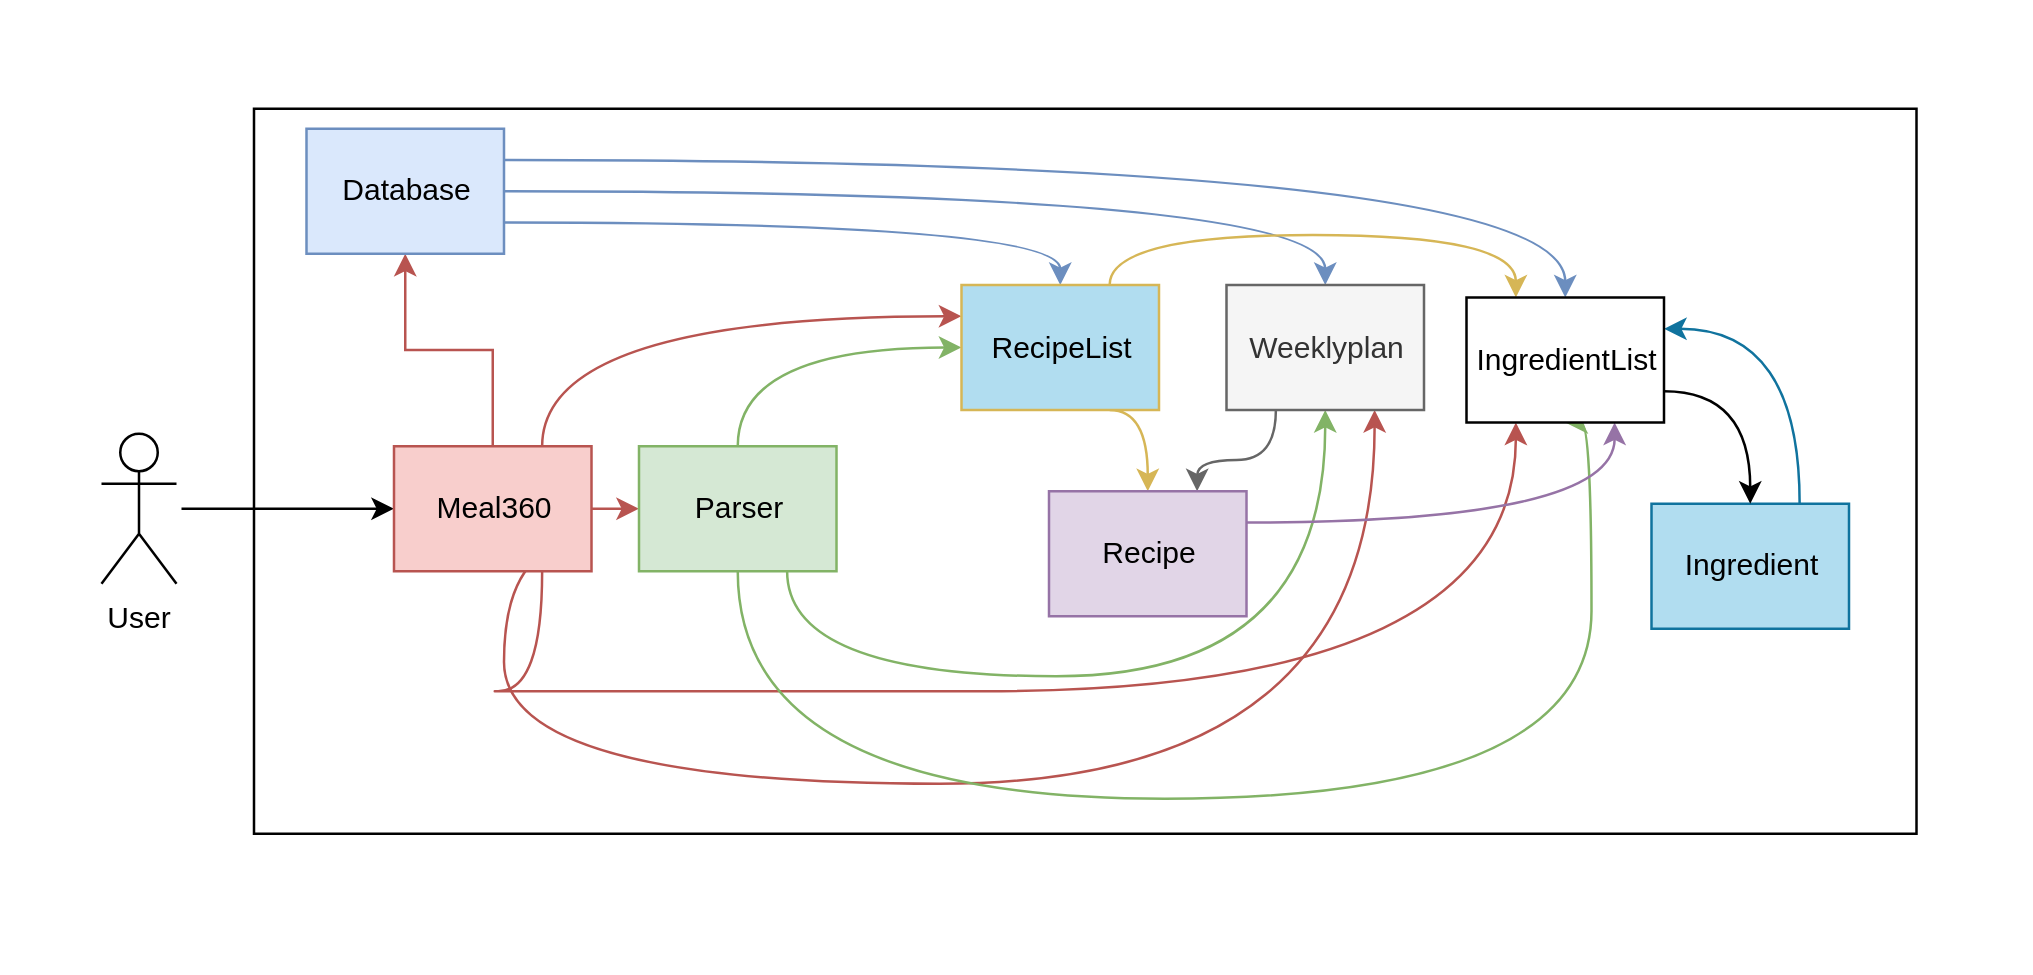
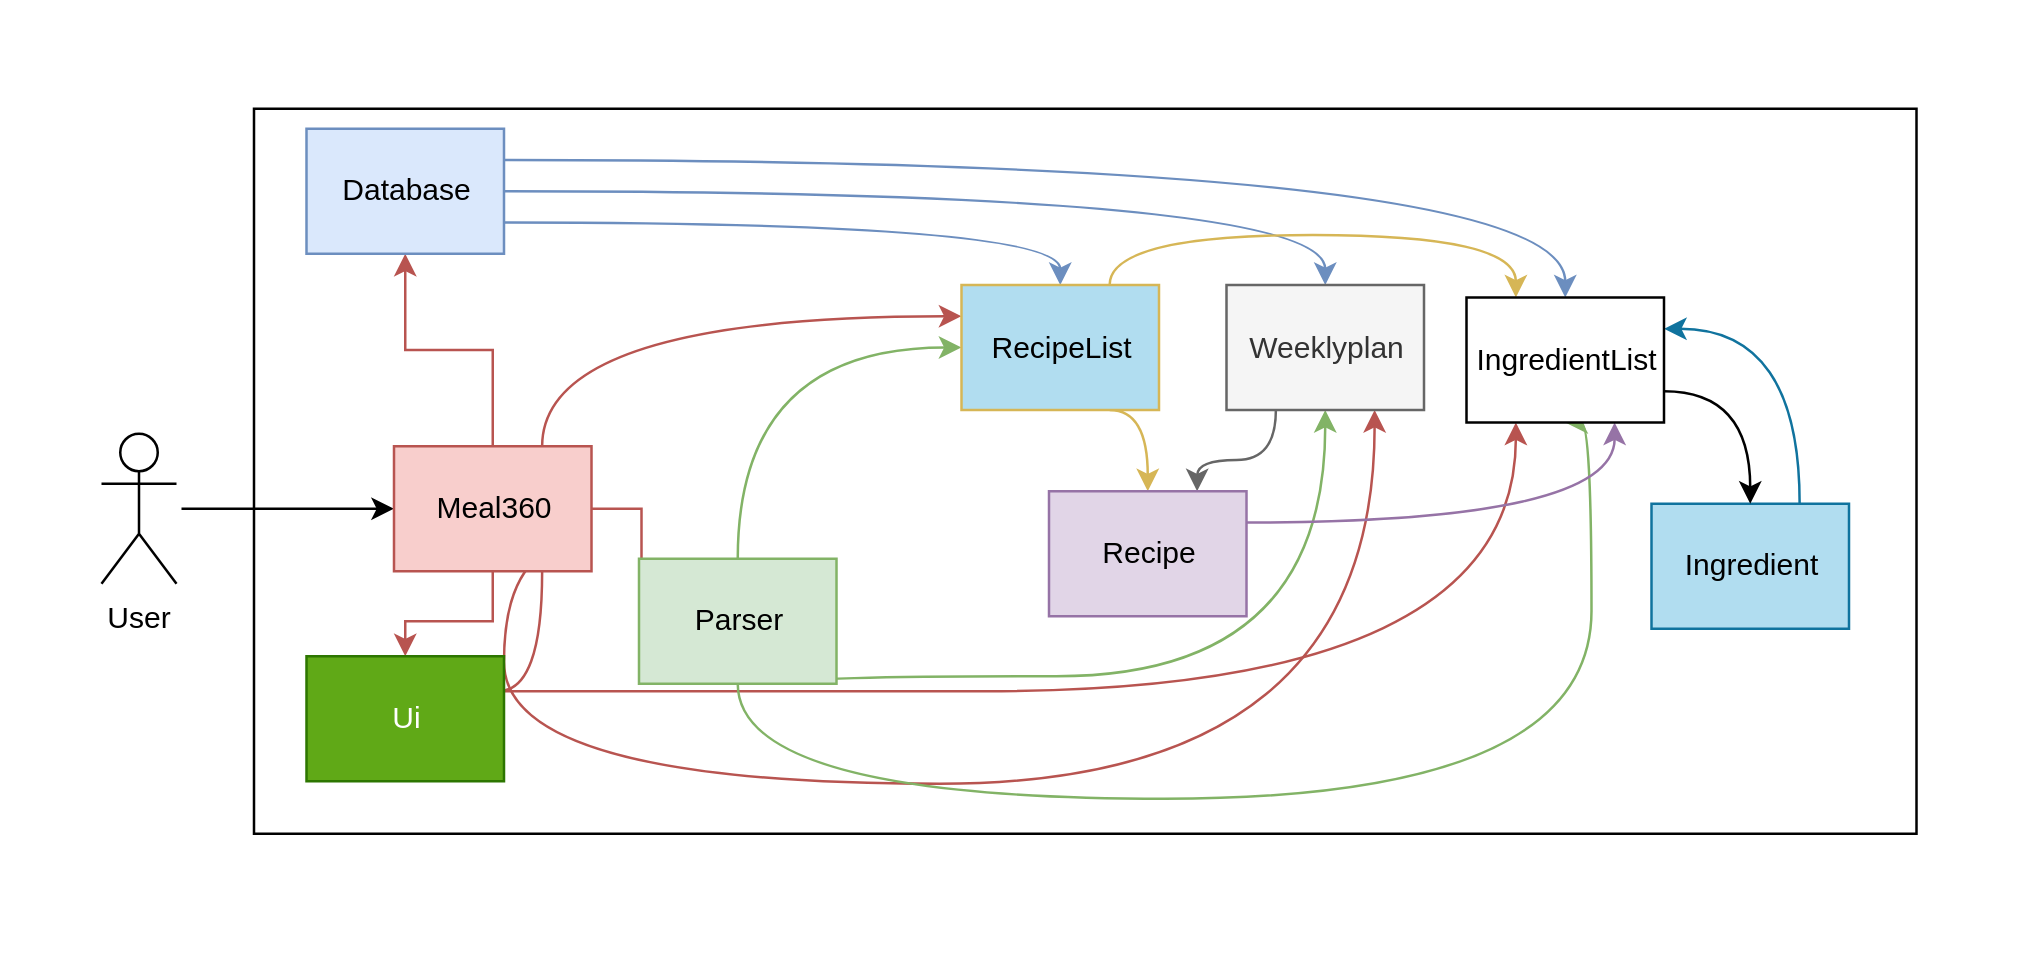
(738, 509) -> (738, 621)
none -> (464, 621)
none -> (405, 719)
